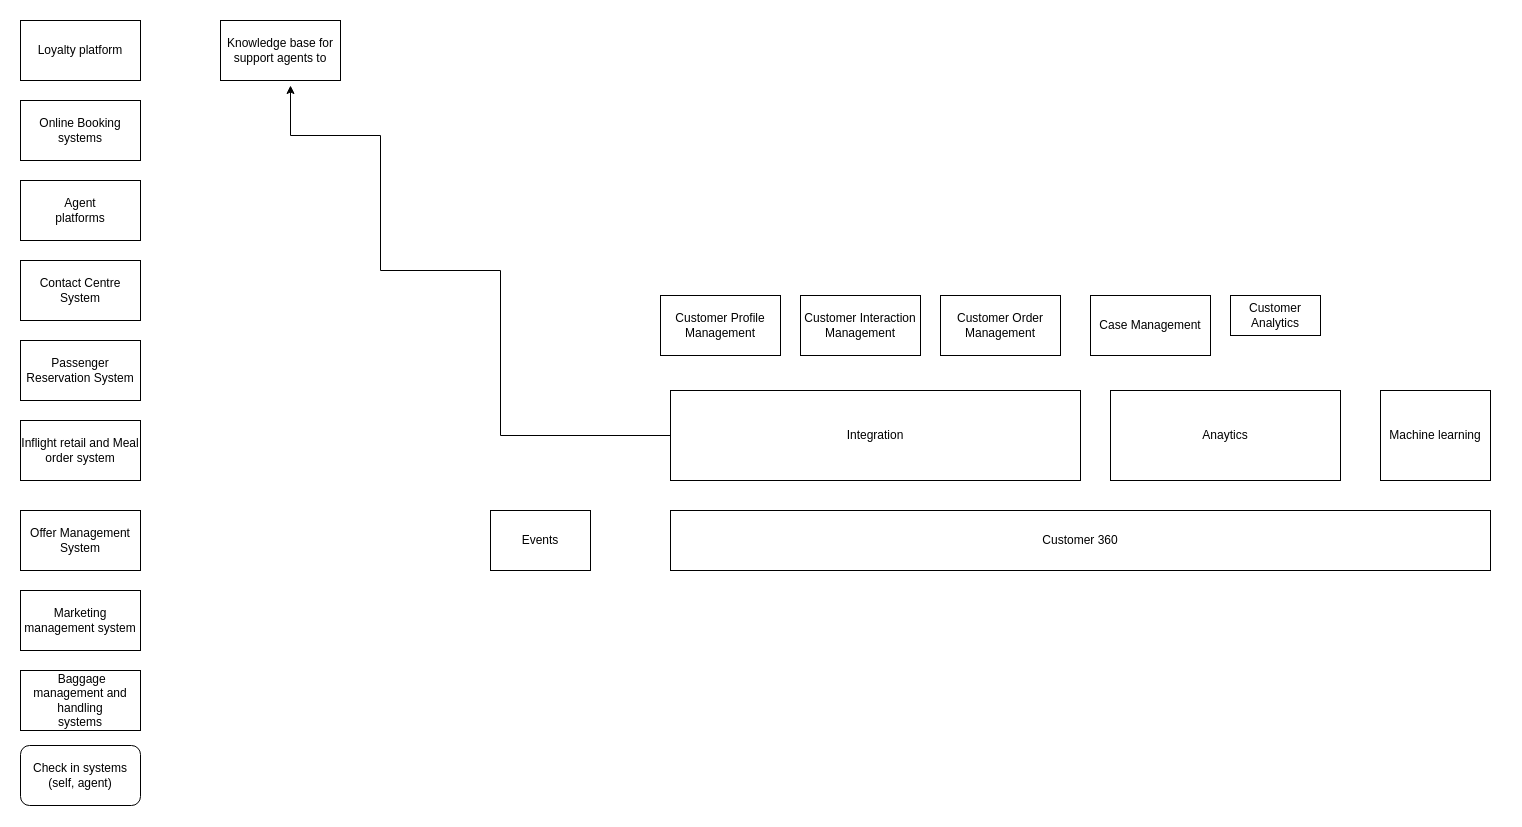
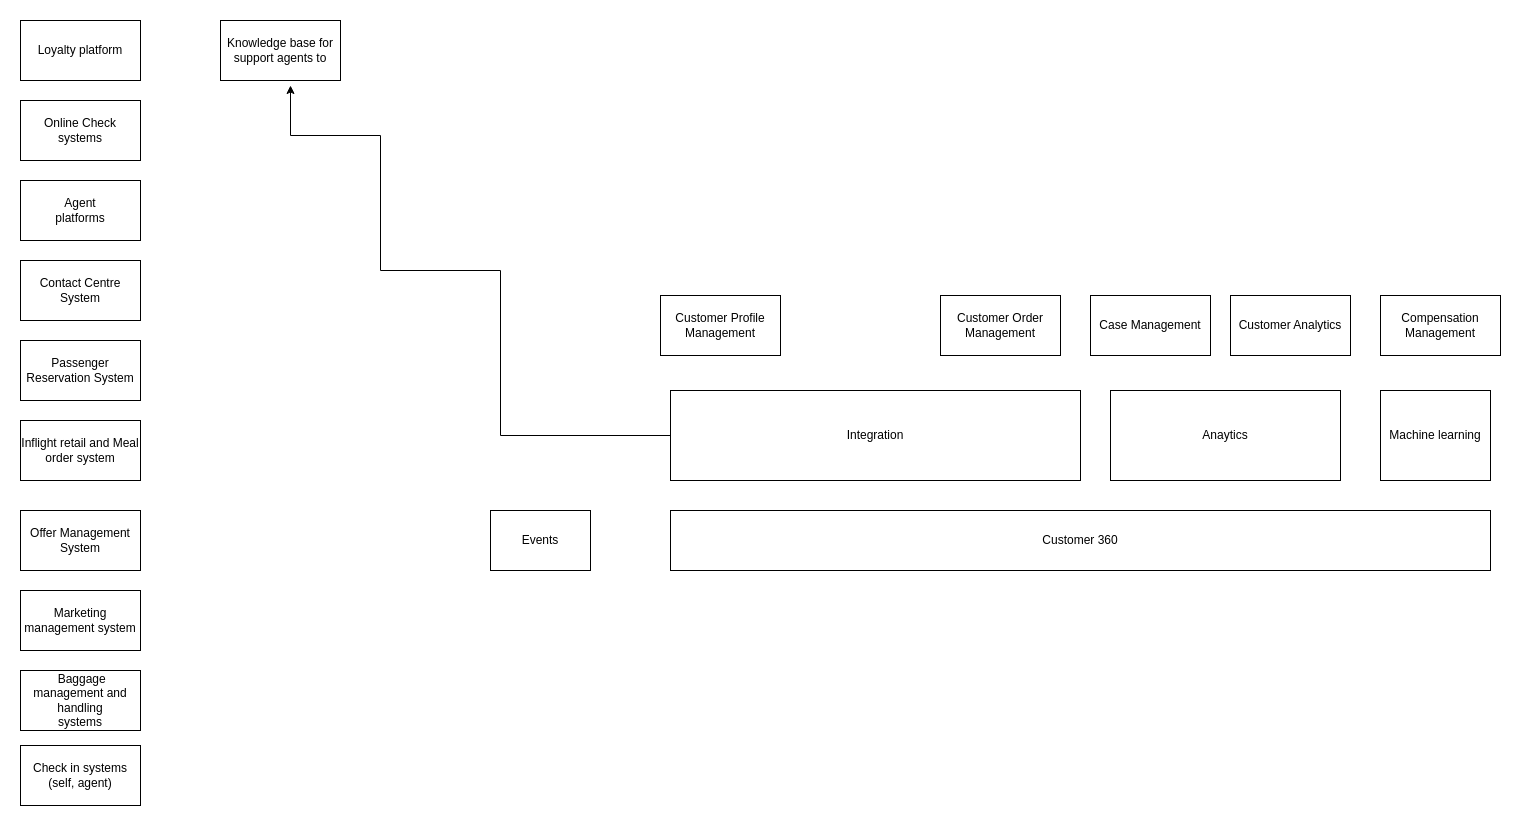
(81, 131) -> (81, 131)
(1276, 316) -> (1291, 326)
(861, 326) -> none
none -> (1441, 326)
(81, 776) -> (81, 776)
